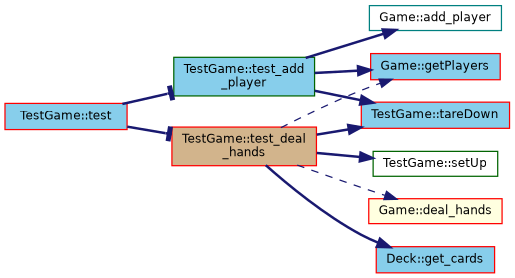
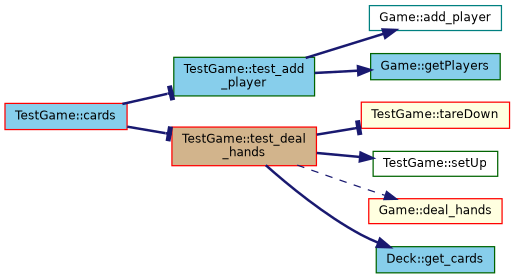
(435, 67) -> (435, 67)
(332, 94) -> none
(330, 104) -> none
(435, 115) -> (435, 115)
(66, 116) -> (66, 116)
(336, 131) -> (336, 131)
(435, 260) -> (435, 260)
